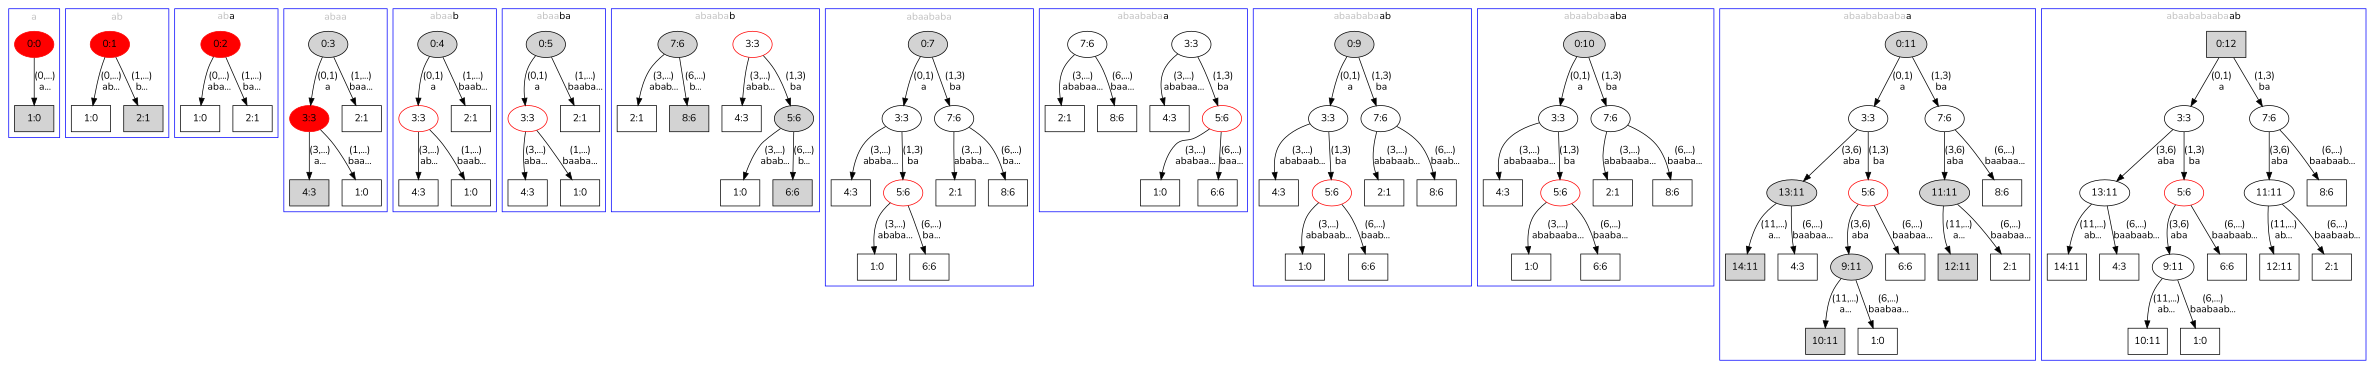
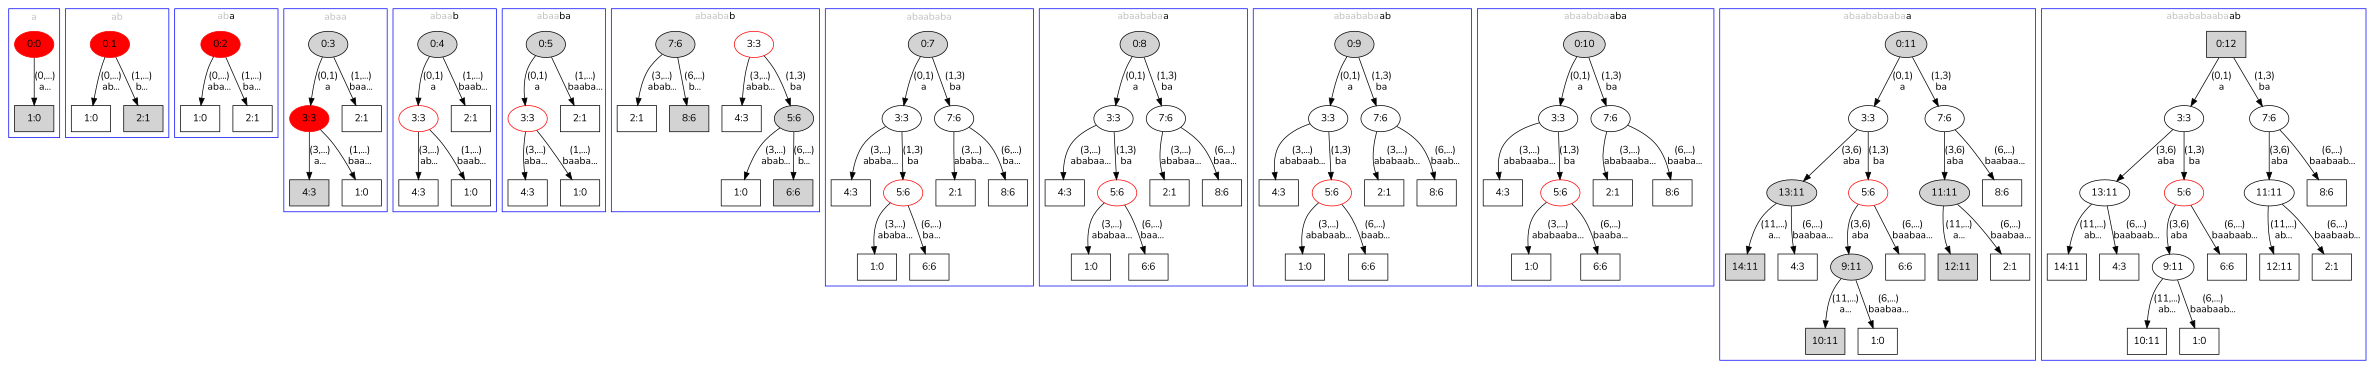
none -> (1140, 44)
